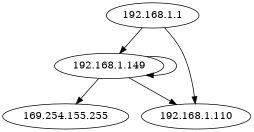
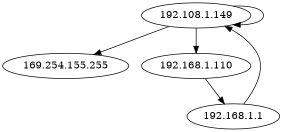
(186, 60) -> (213, 88)
(109, 66) -> (196, 15)
